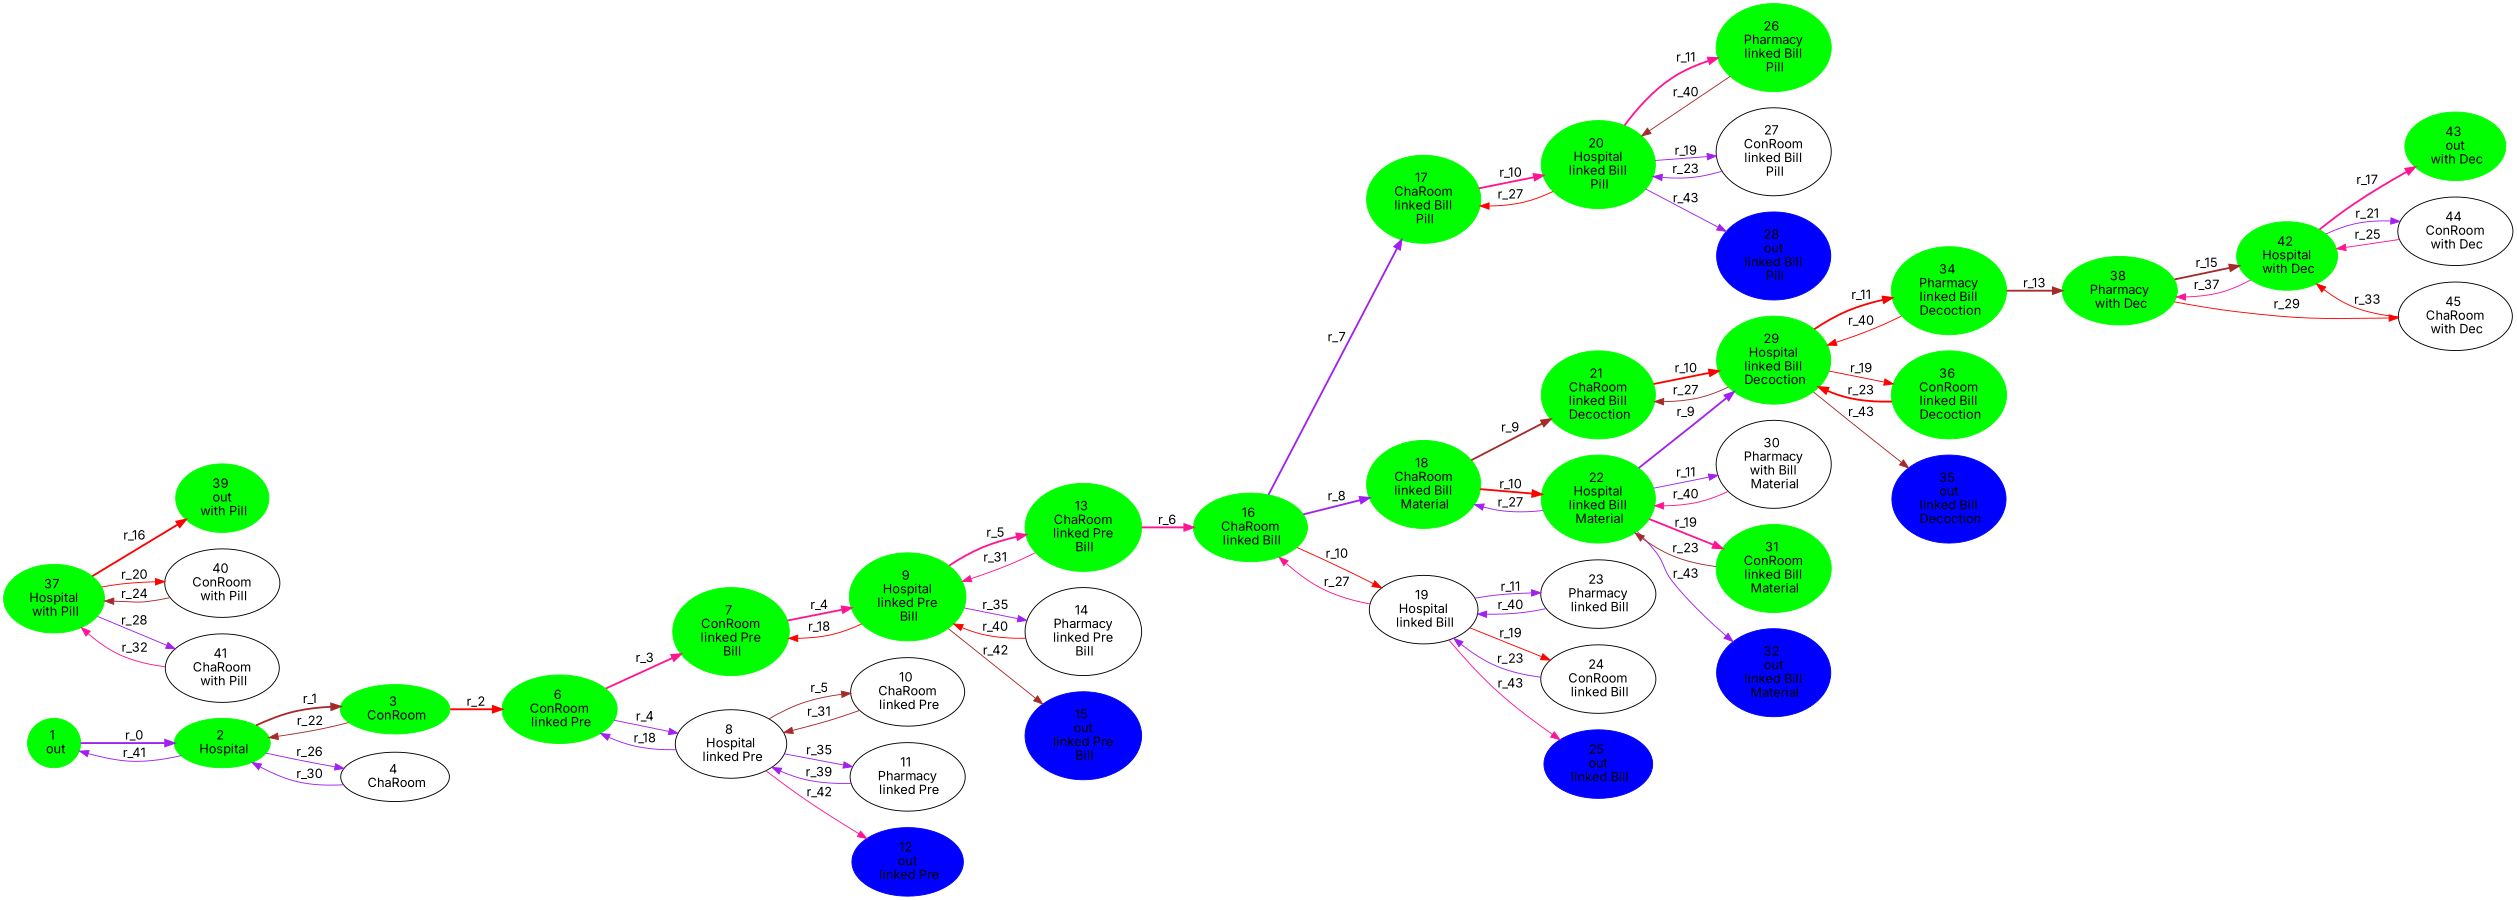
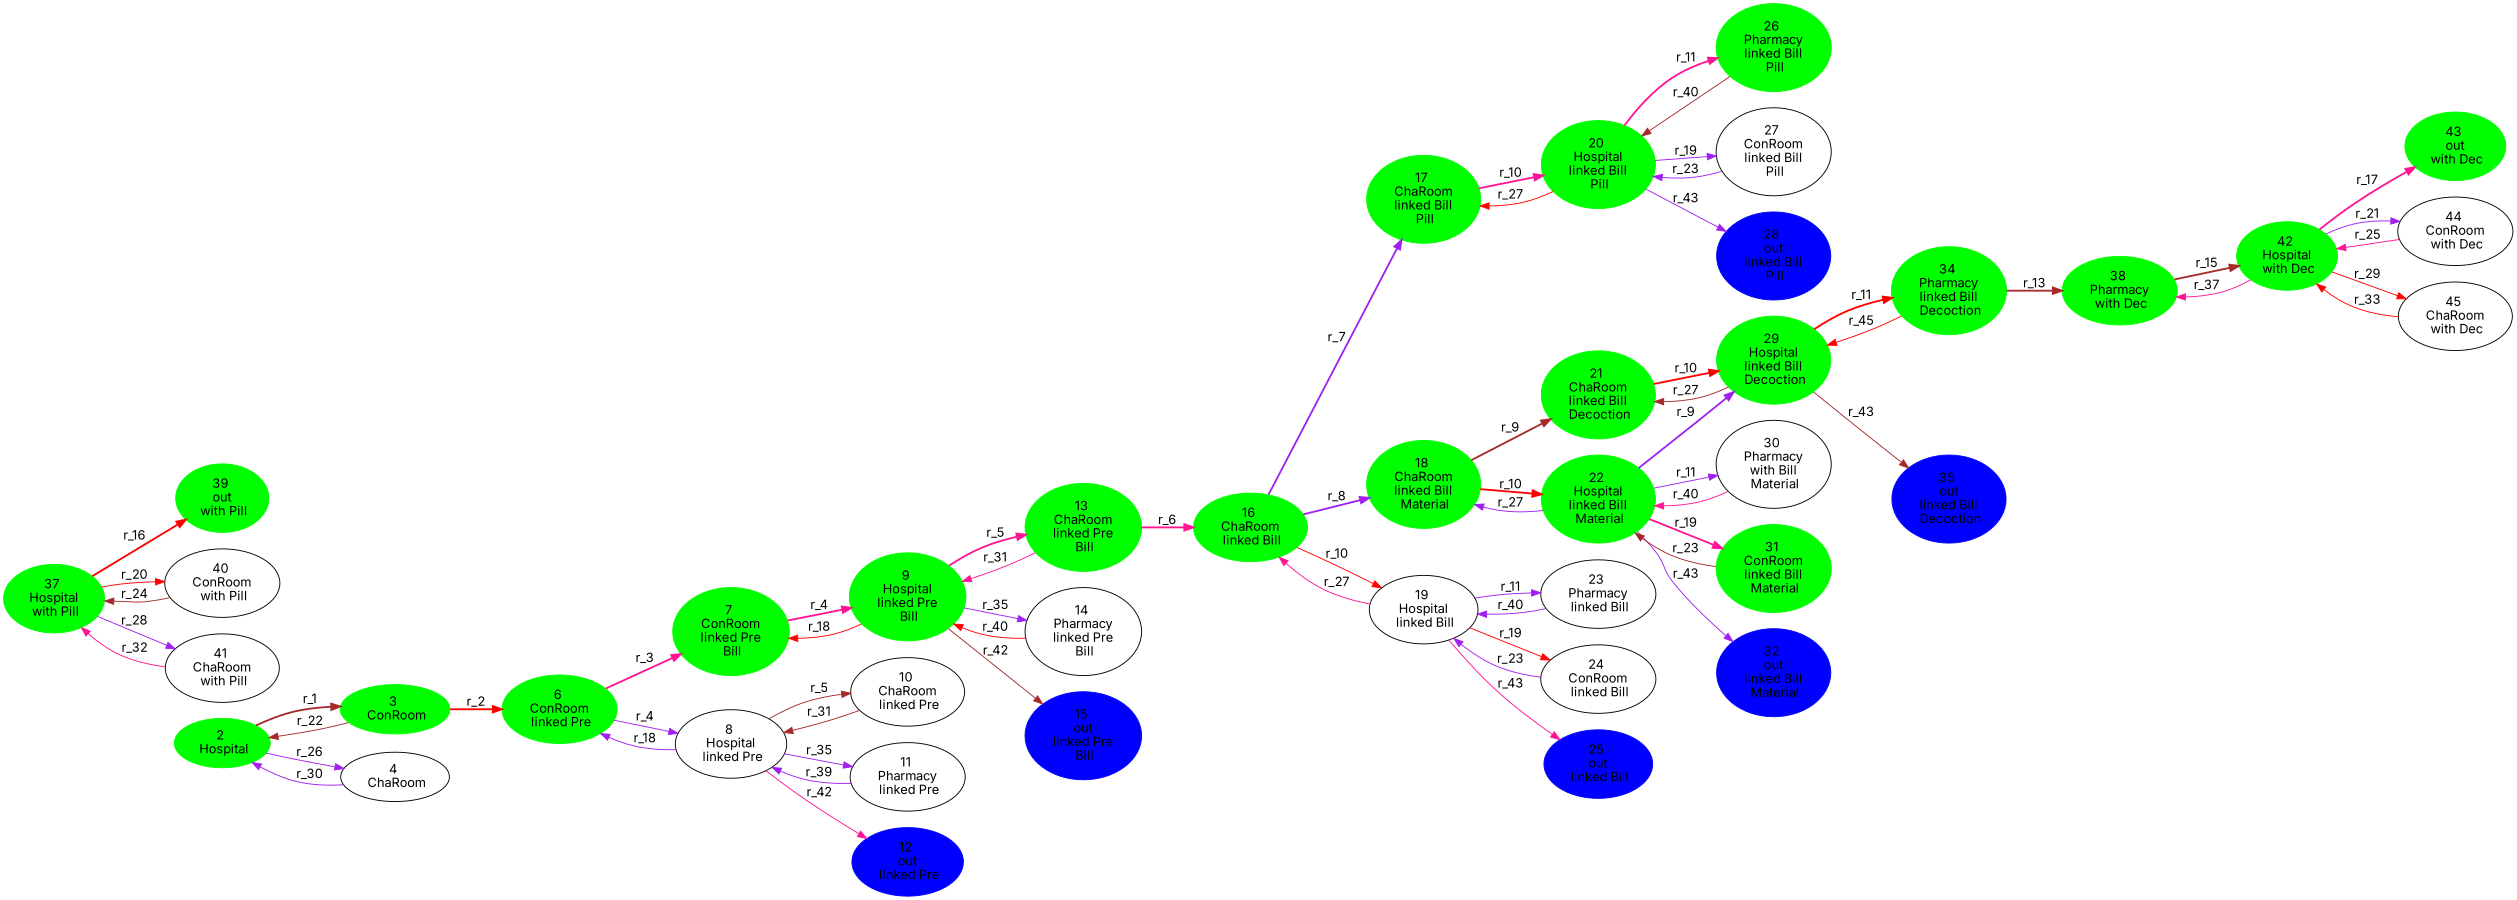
(2281, 316) -> (2365, 284)
(1861, 321) -> (1861, 321)
(1949, 395) -> none
(54, 743) -> none
